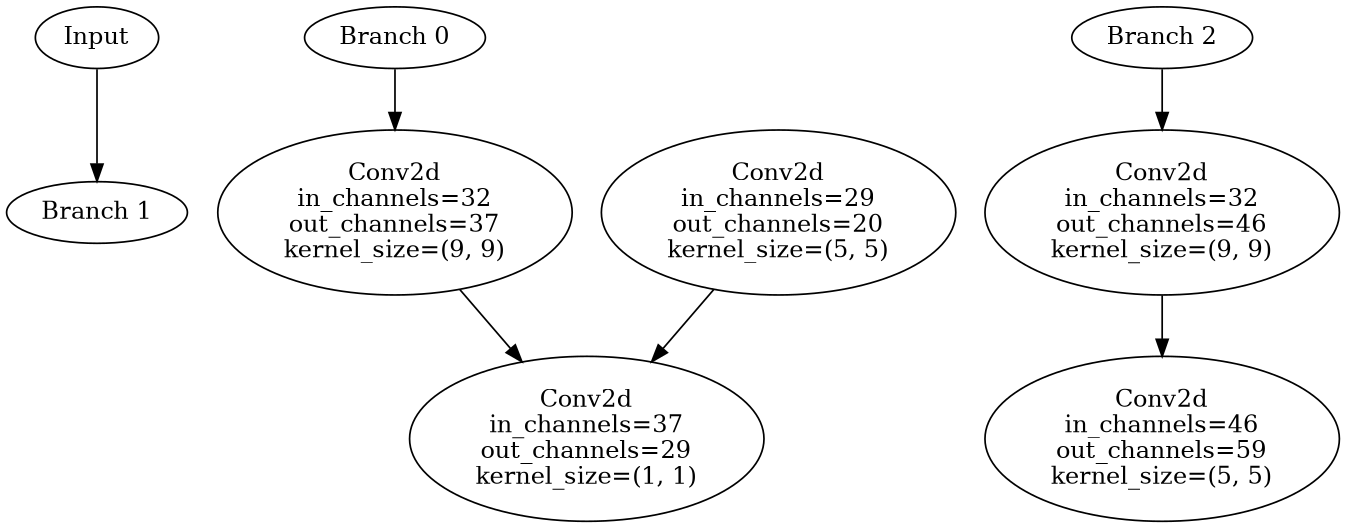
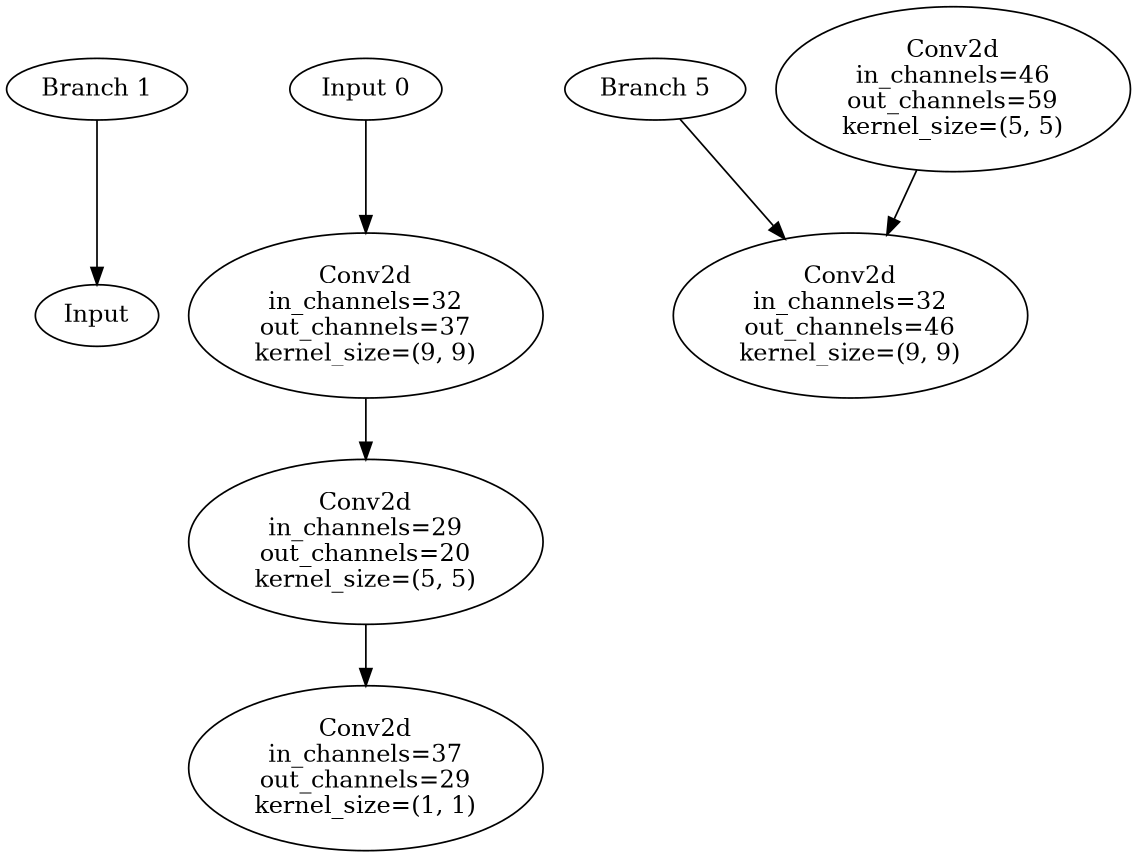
(395, 38) -> (366, 89)
(1162, 38) -> (655, 89)
(97, 116) -> (97, 194)
(1162, 317) -> (906, 194)
(485, 319) -> (366, 420)
